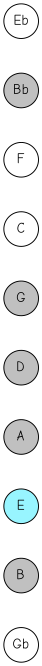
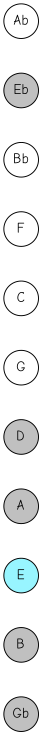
none -> (21, 21)
(21, 21) -> (21, 90)
(21, 90) -> (21, 160)
(21, 298) -> (21, 368)
(21, 645) -> (21, 714)
